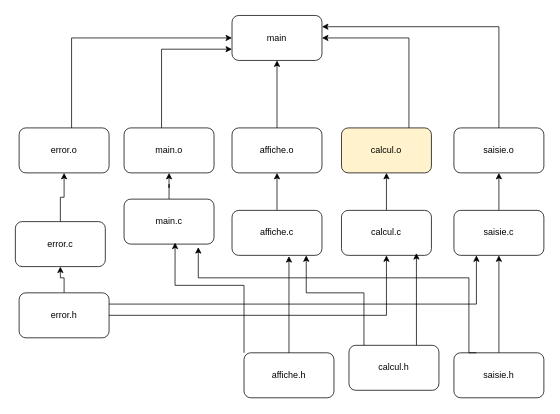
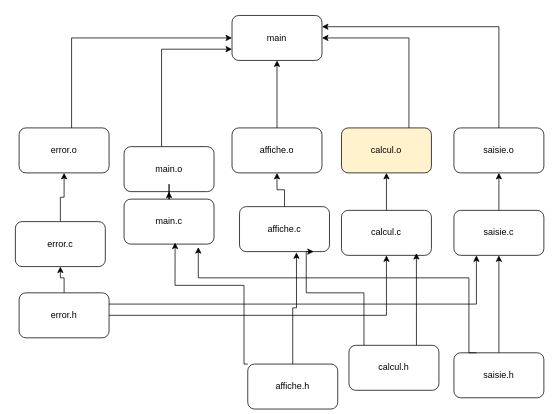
(169, 150) -> (169, 169)
(277, 233) -> (285, 229)
(289, 375) -> (293, 387)
